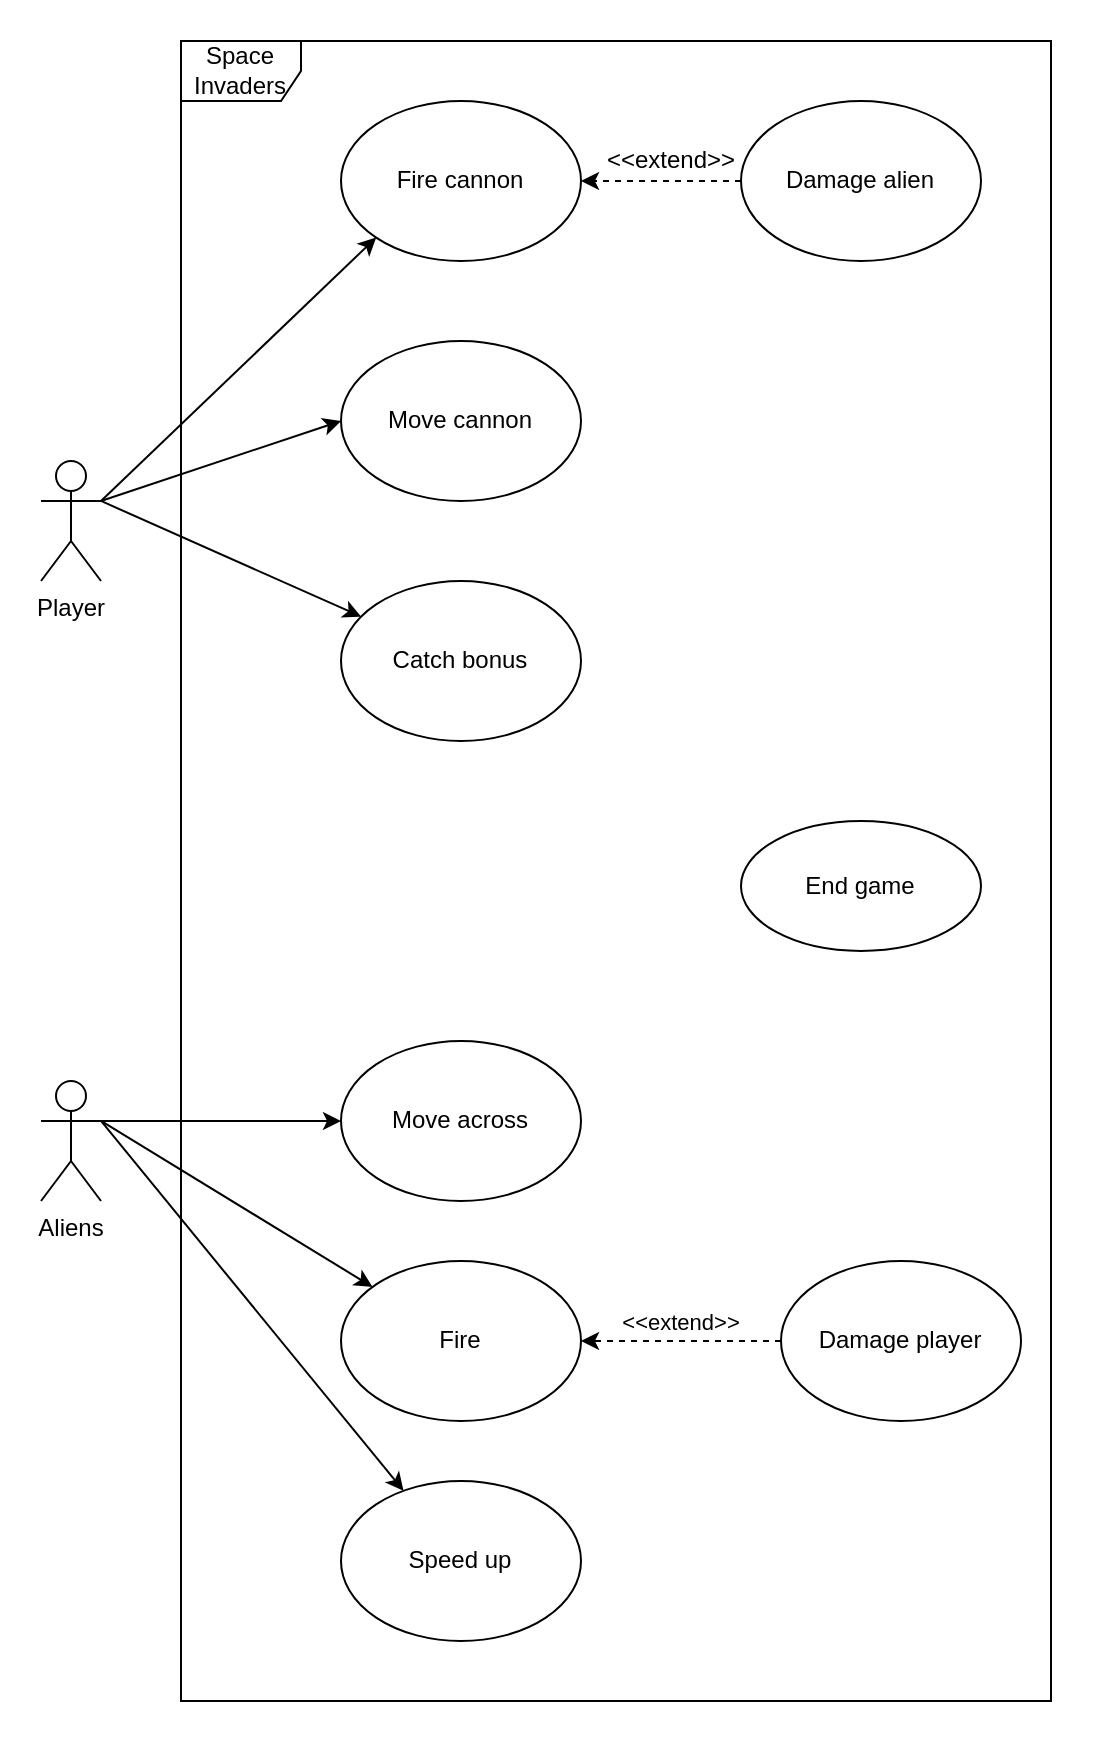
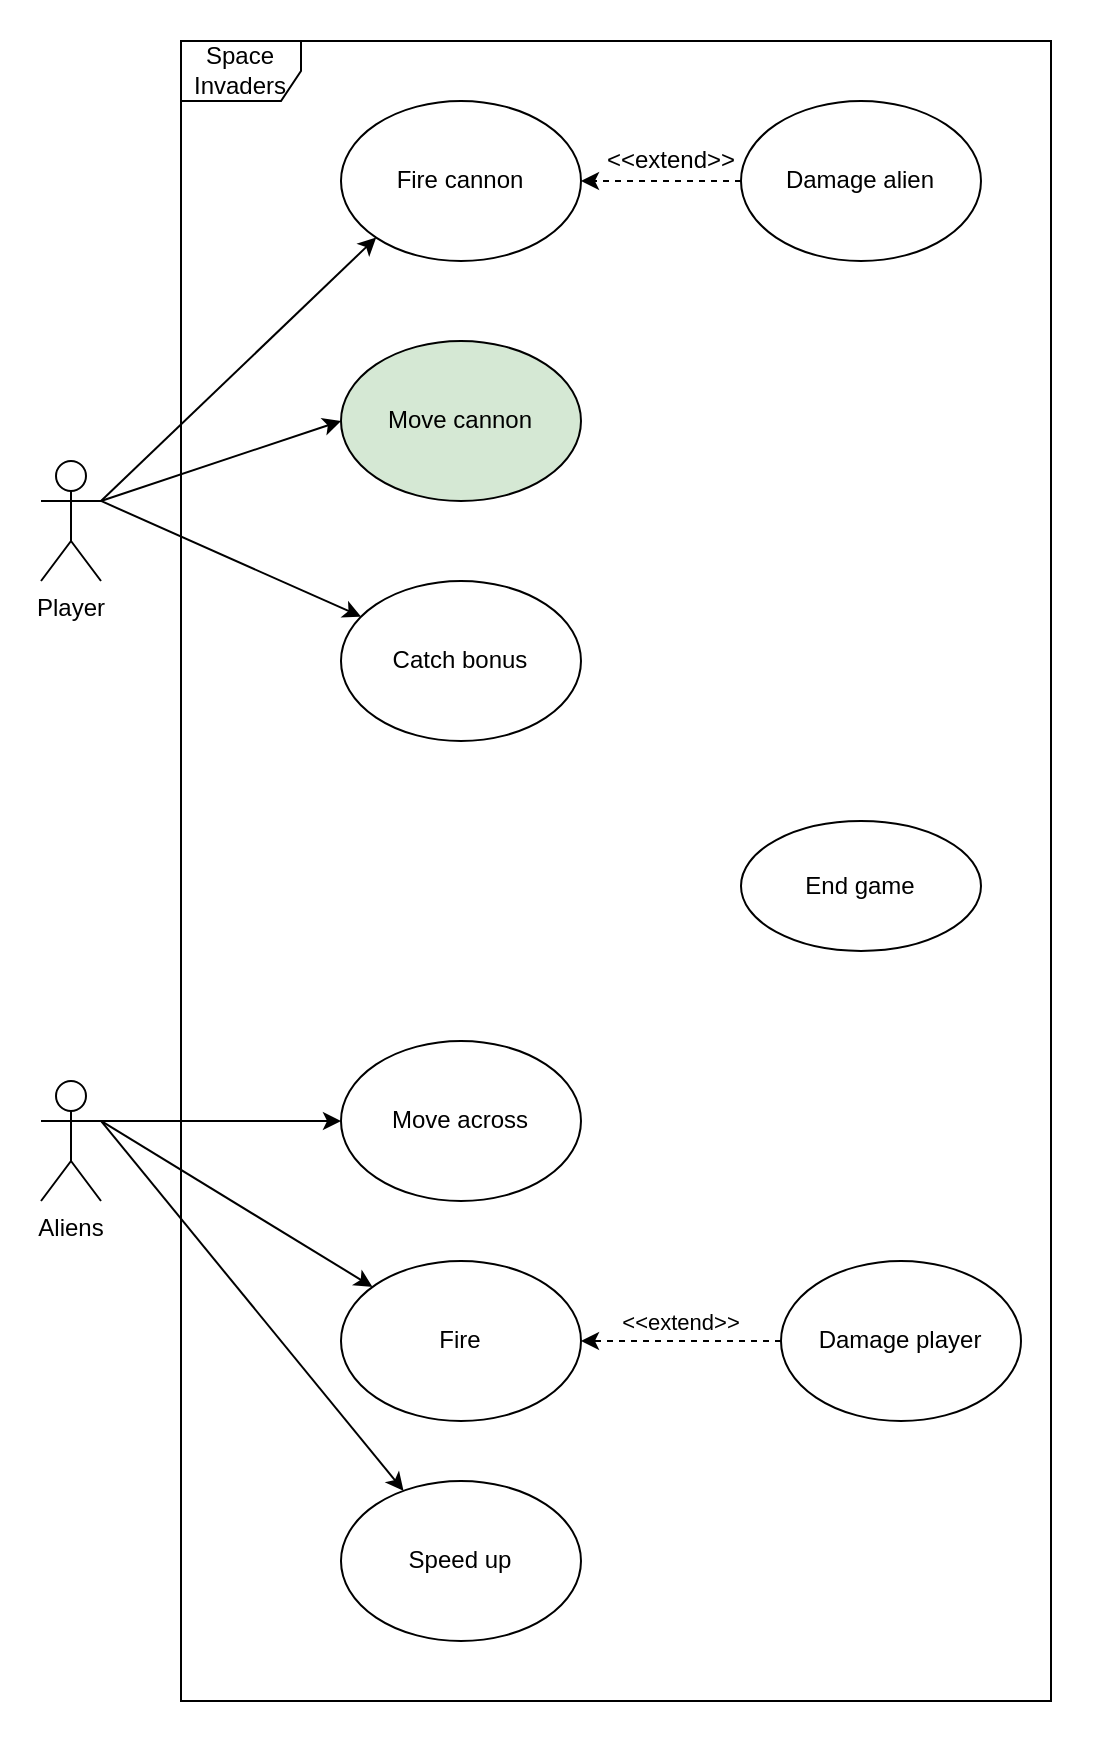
(461, 421) -> (461, 421)
